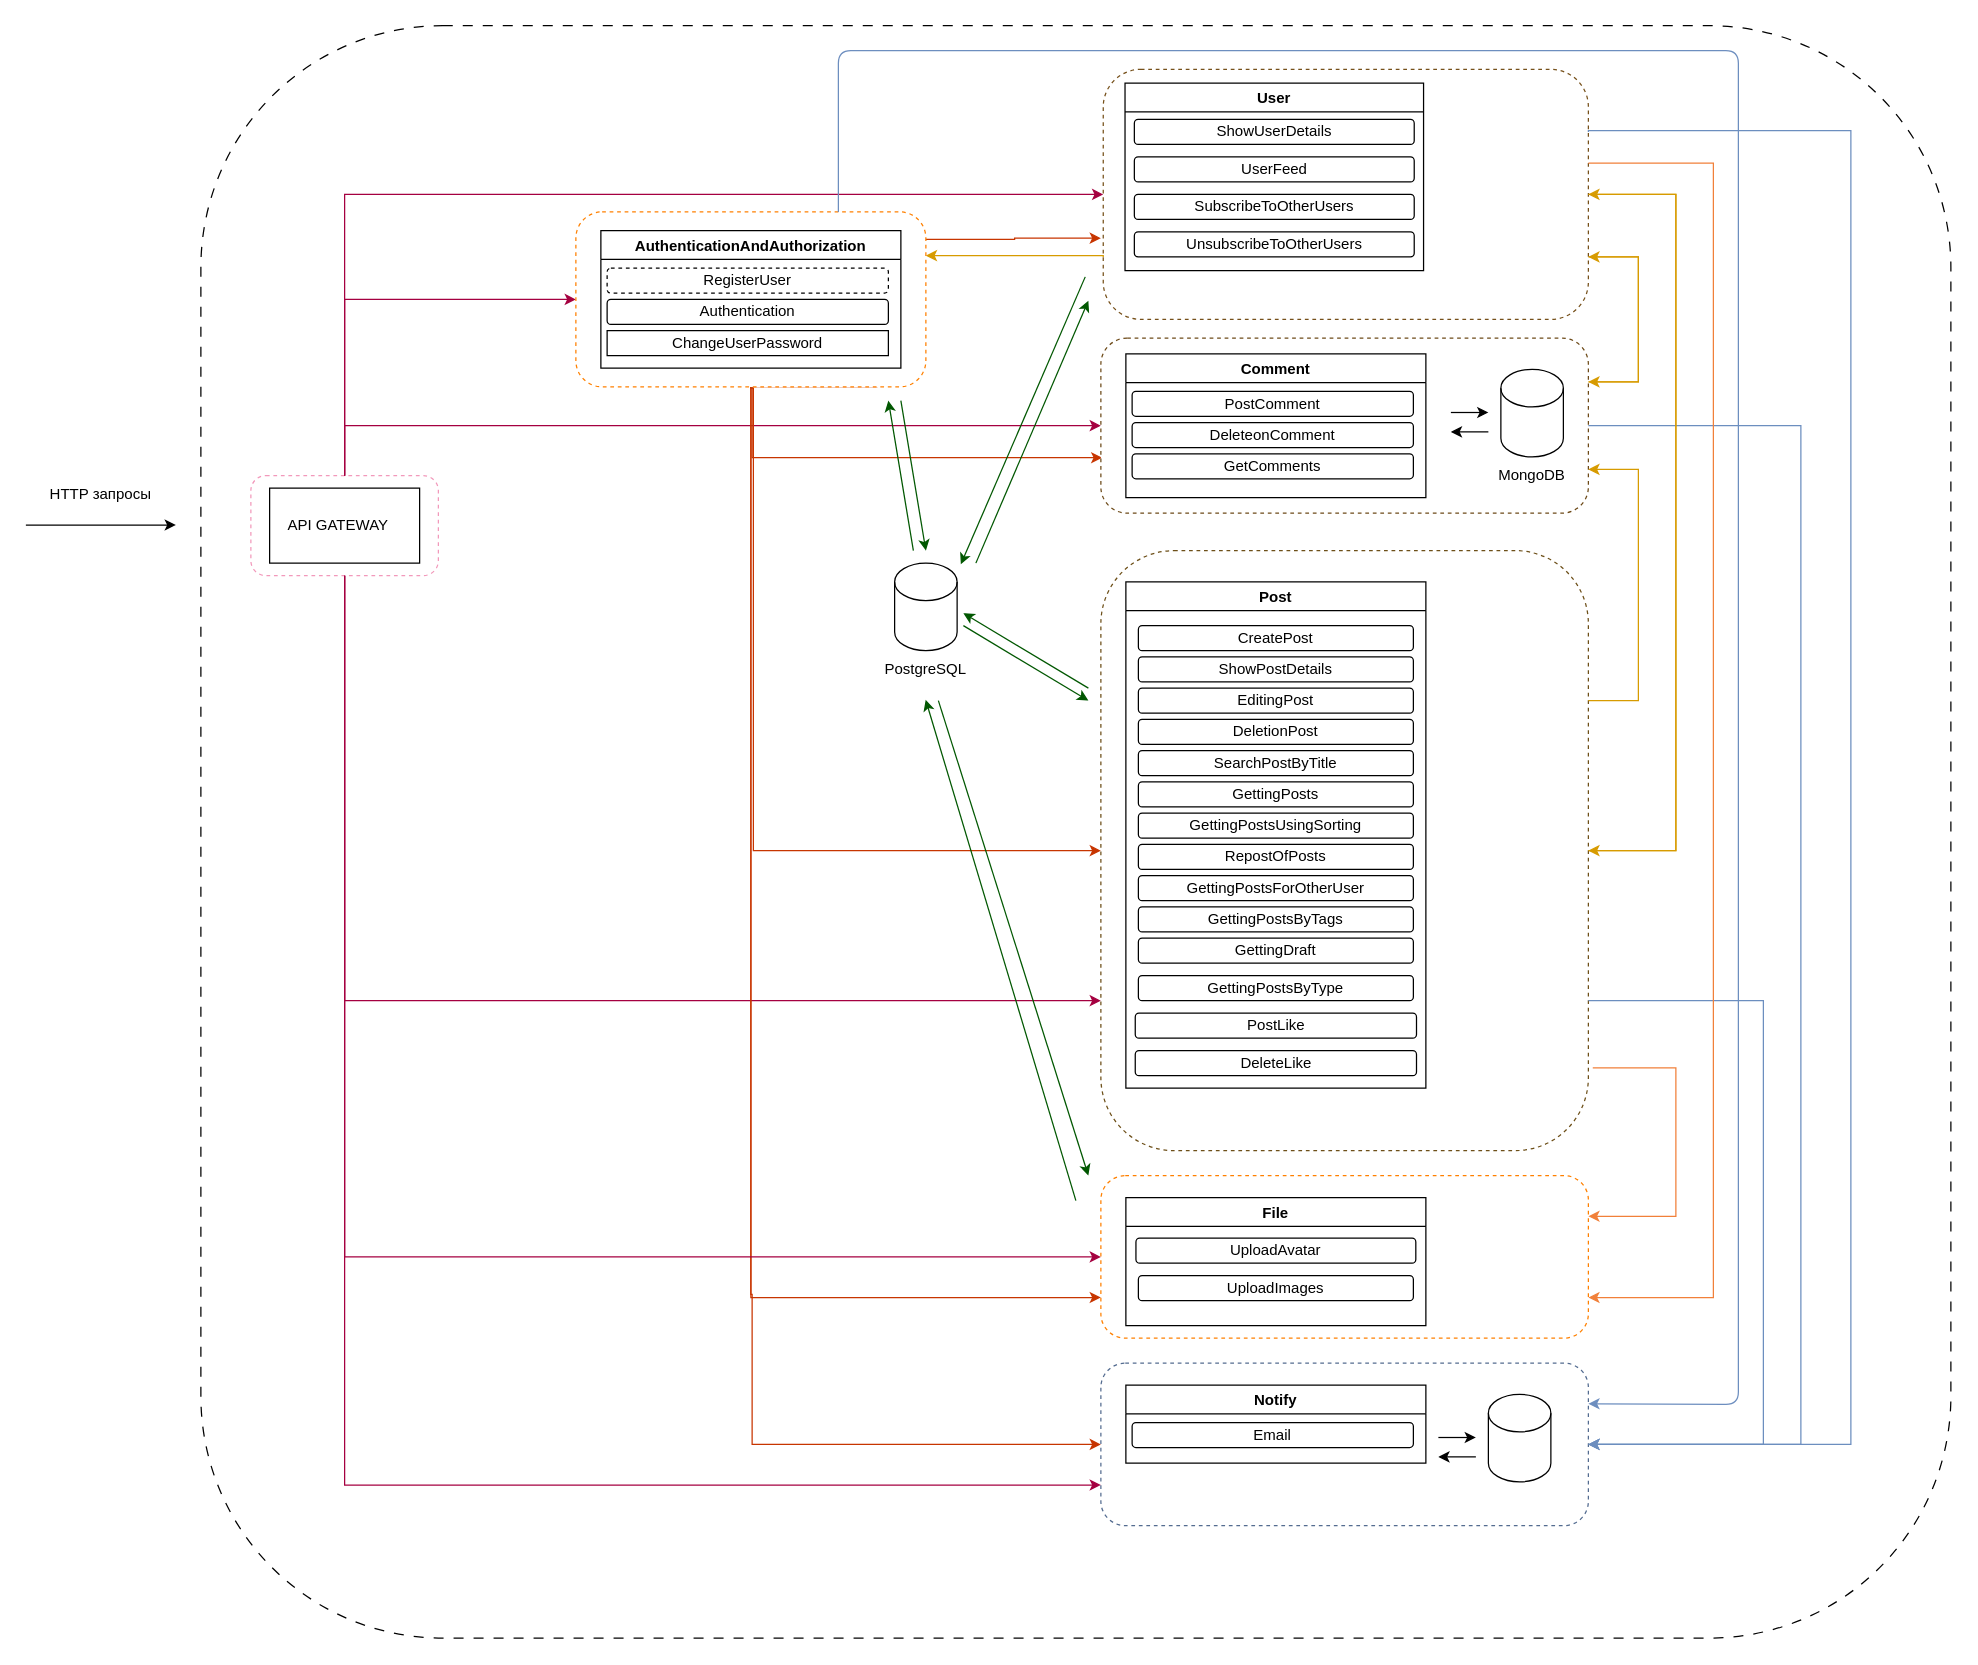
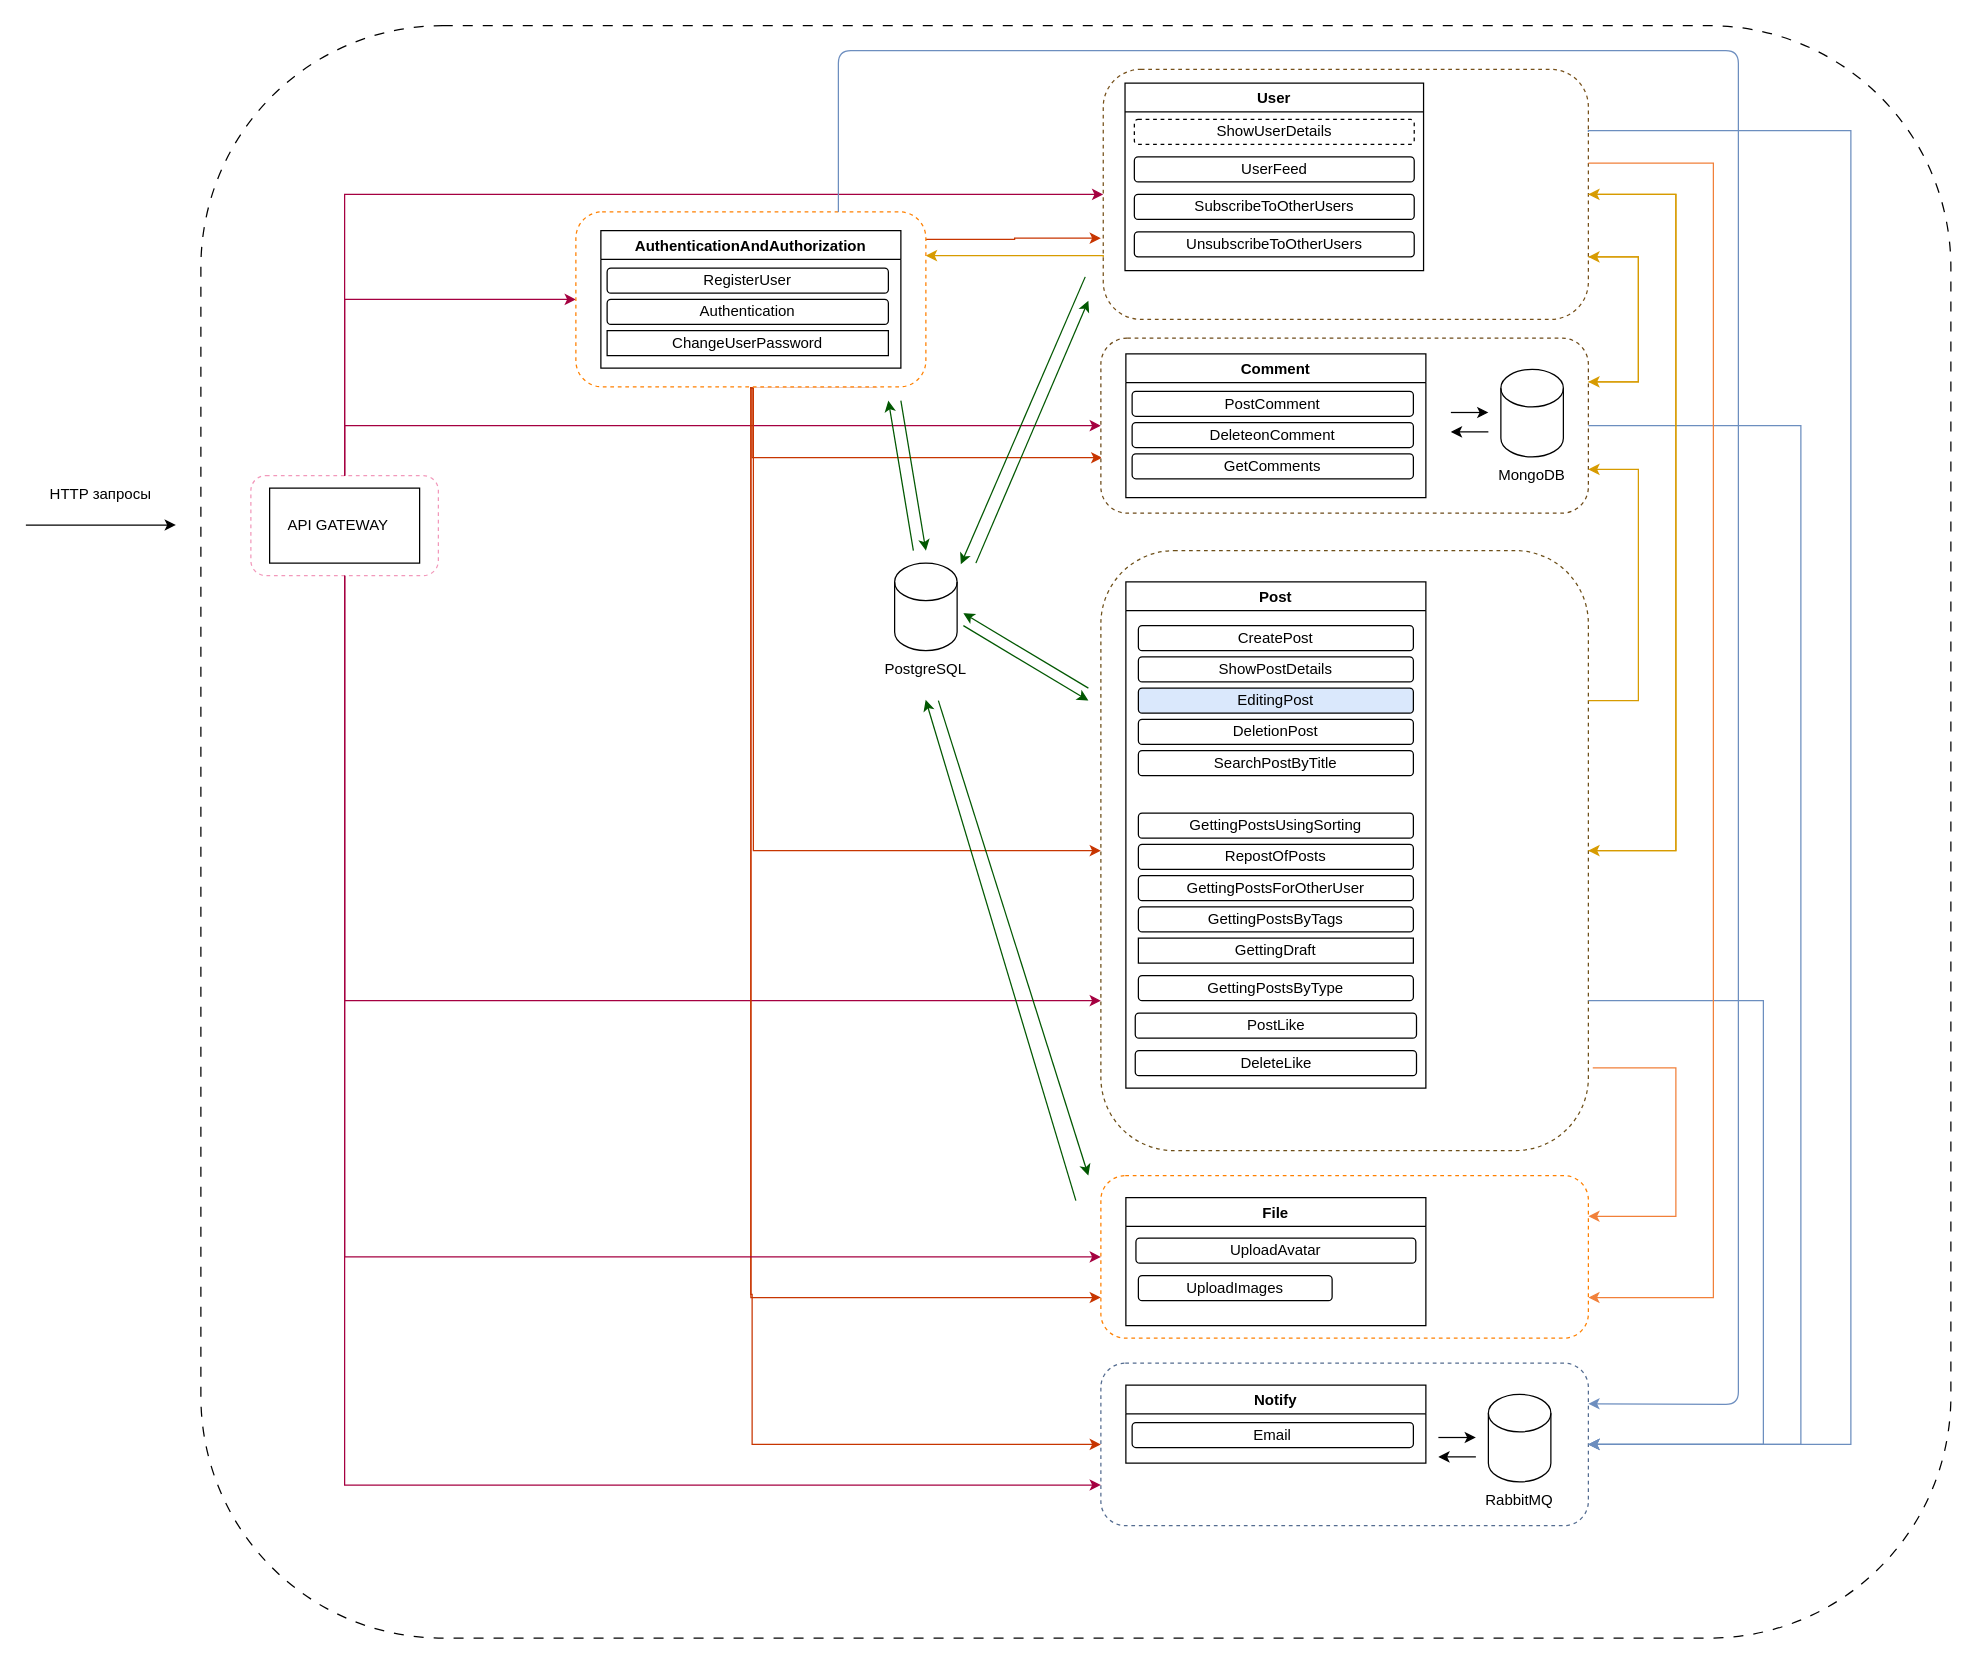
(1274, 132) -> (1274, 132)
(748, 281) -> (748, 281)
(1276, 701) -> (1276, 701)
(1276, 794) -> none
(1276, 951) -> (1276, 951)
(1276, 1288) -> (1235, 1288)
none -> (1519, 1501)
